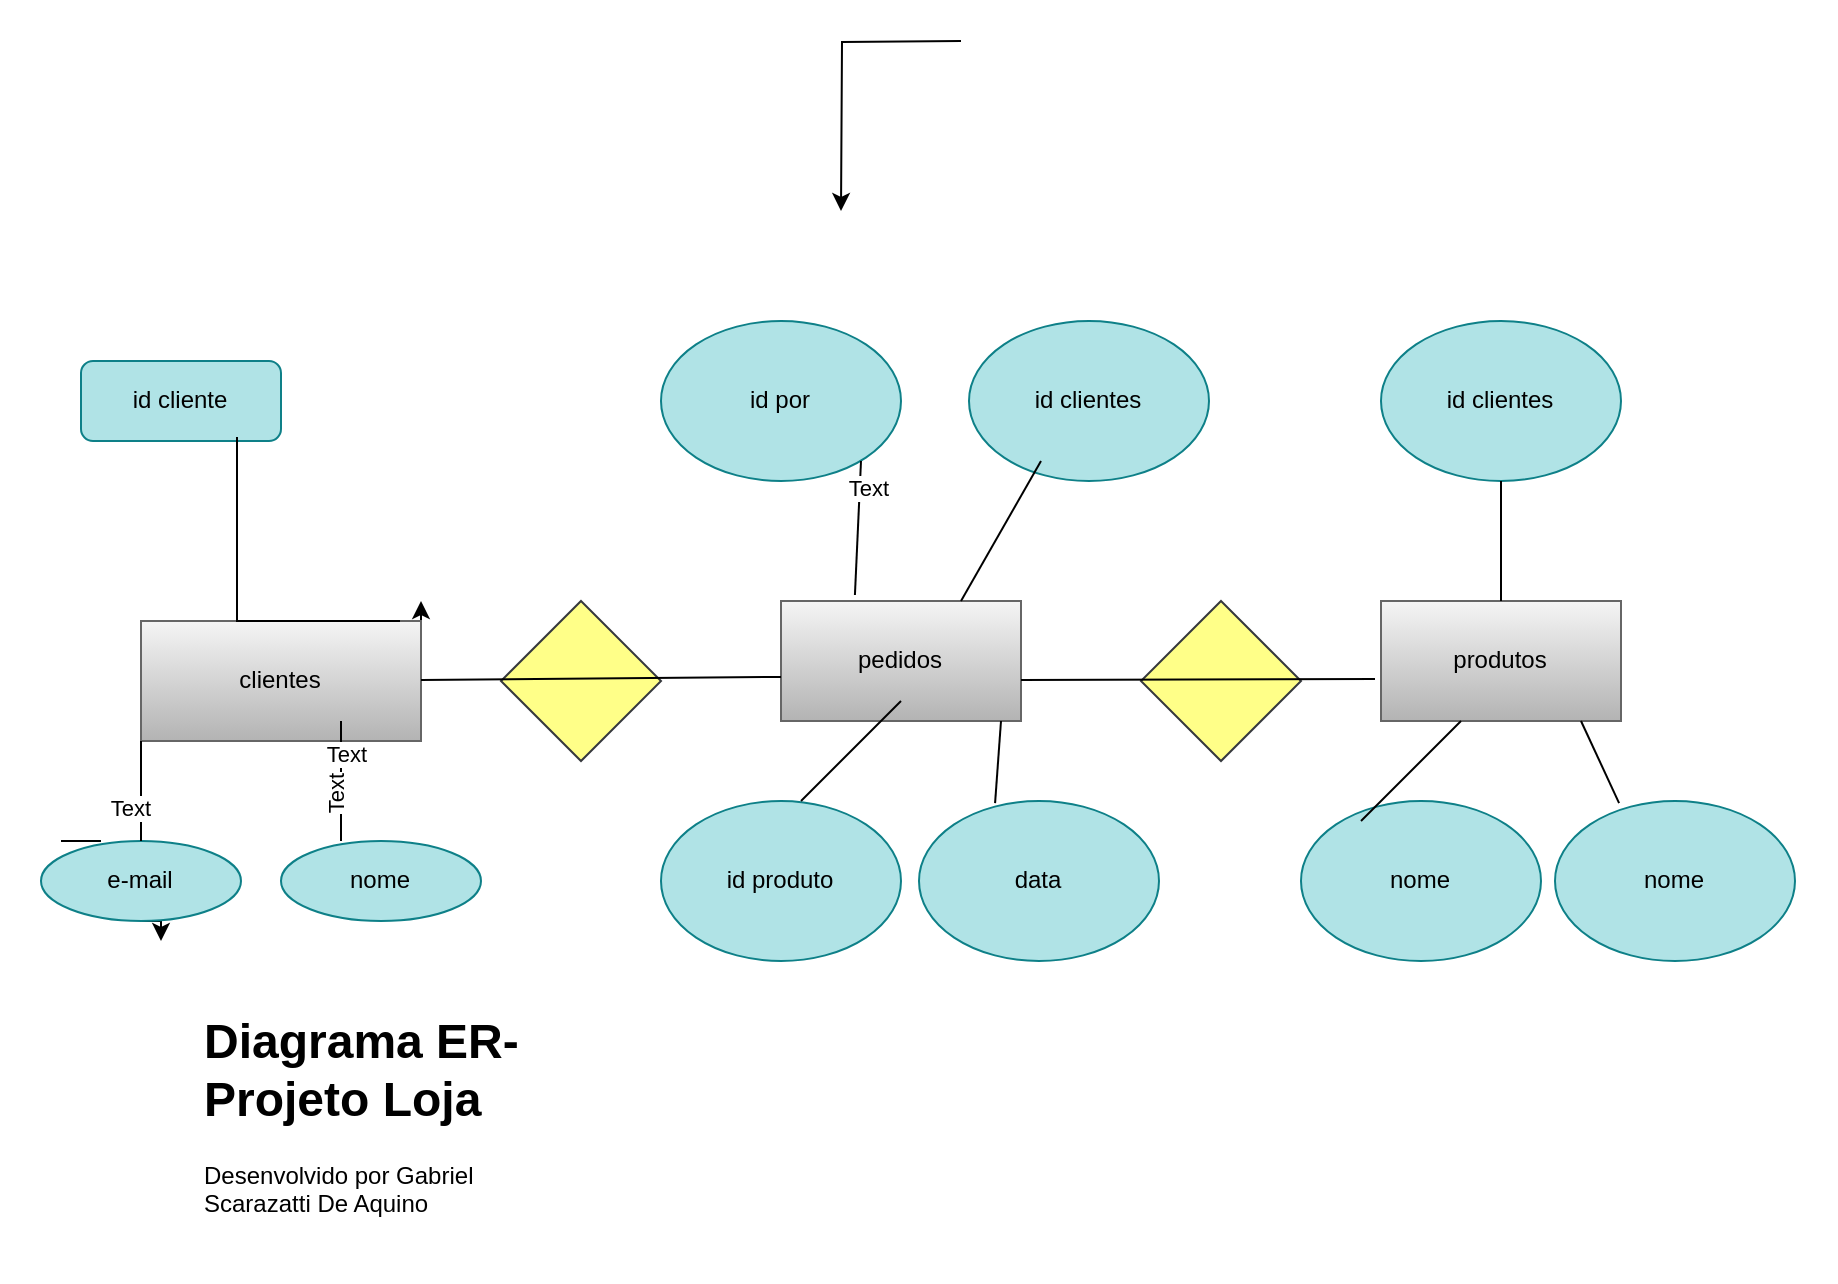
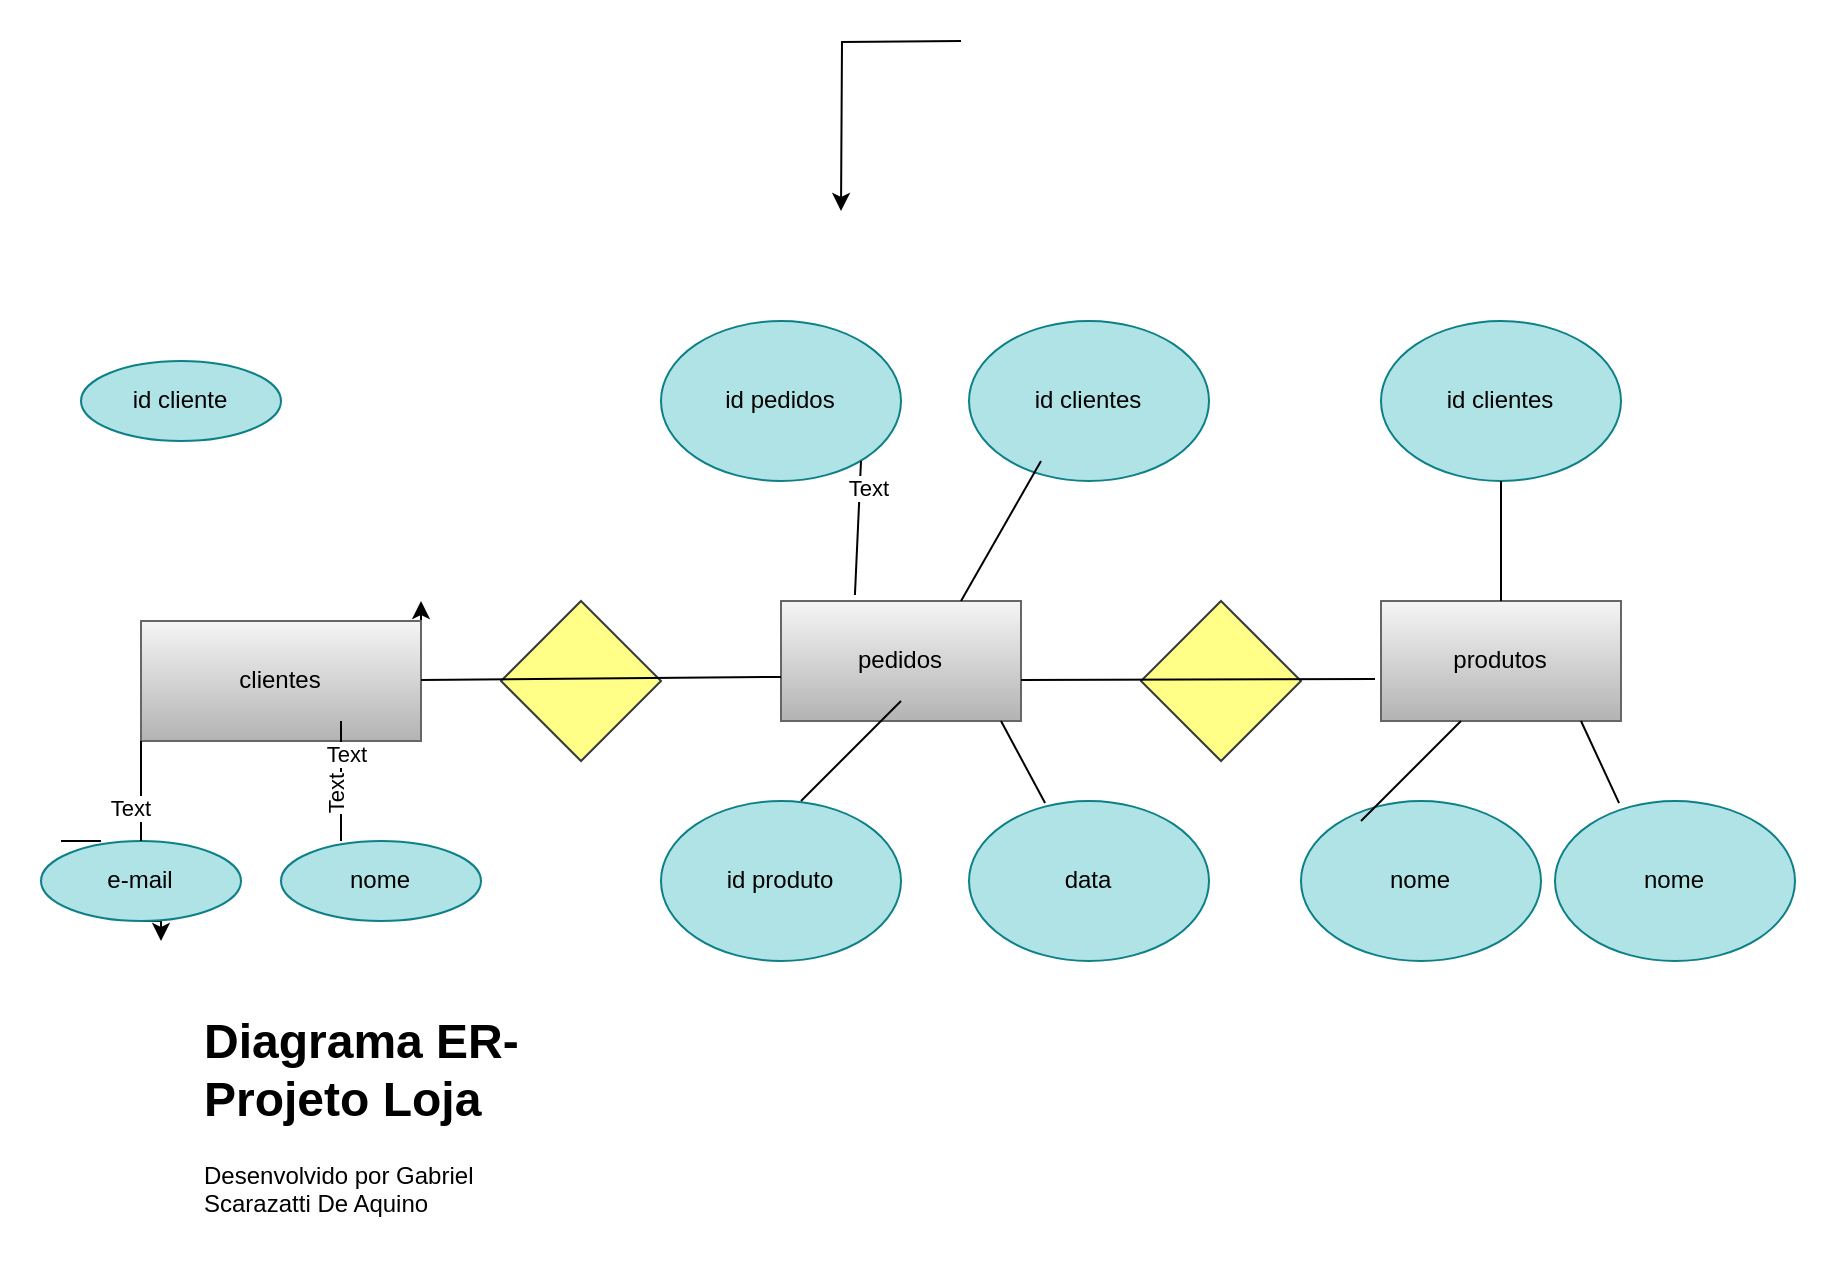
(181, 401) -> (181, 401)
(781, 401) -> (781, 401)
(237, 530) -> none
(1039, 881) -> (1089, 881)
